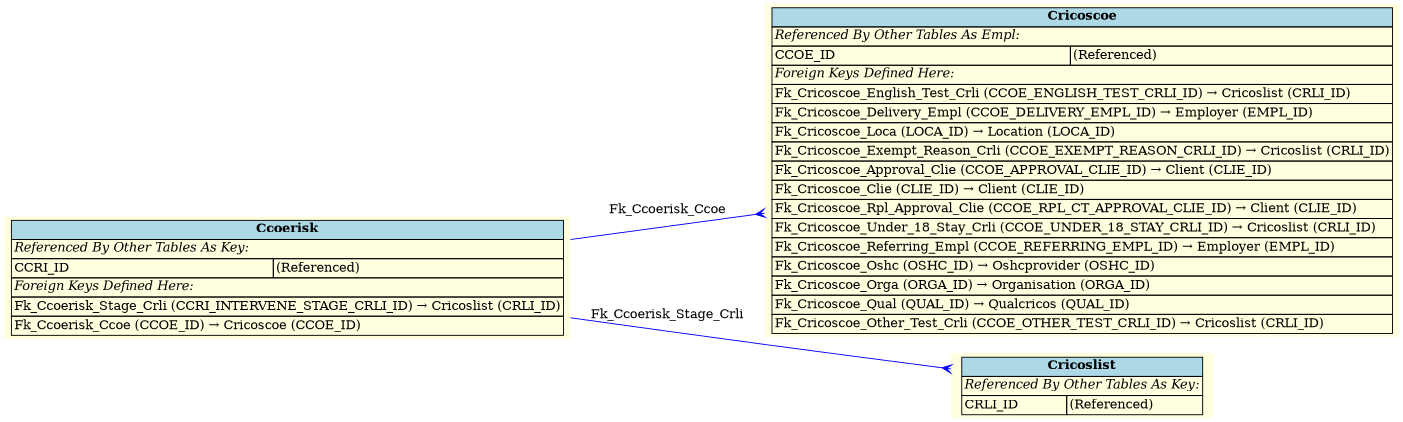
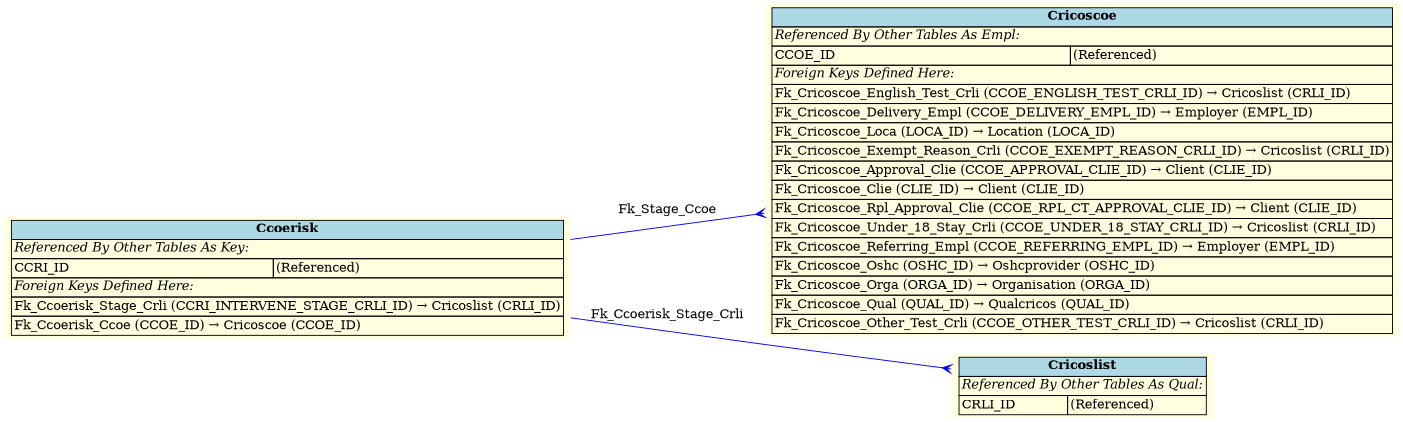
(667, 210) -> (667, 210)
(1082, 385) -> (1083, 385)
